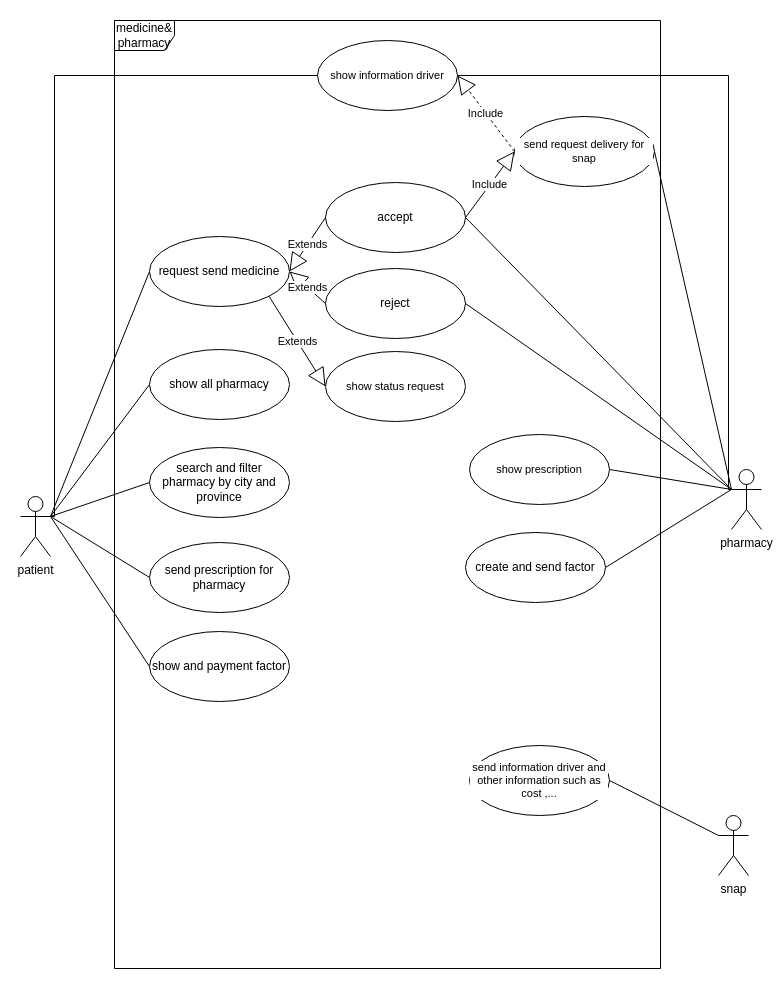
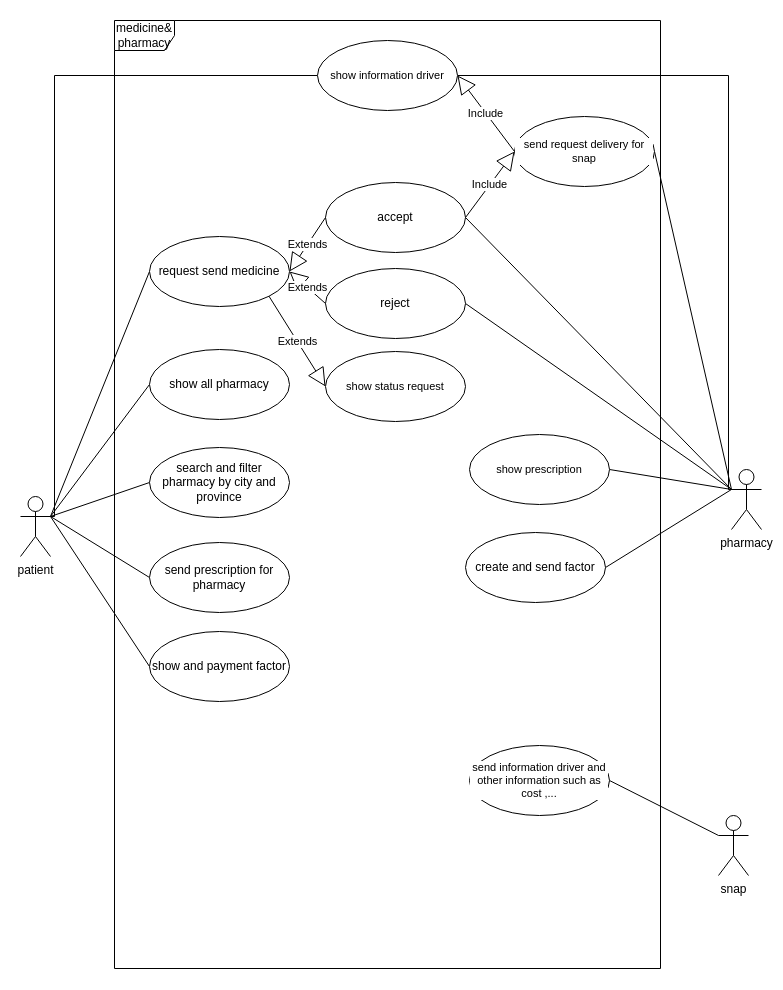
(502, 135) -> (502, 135)
